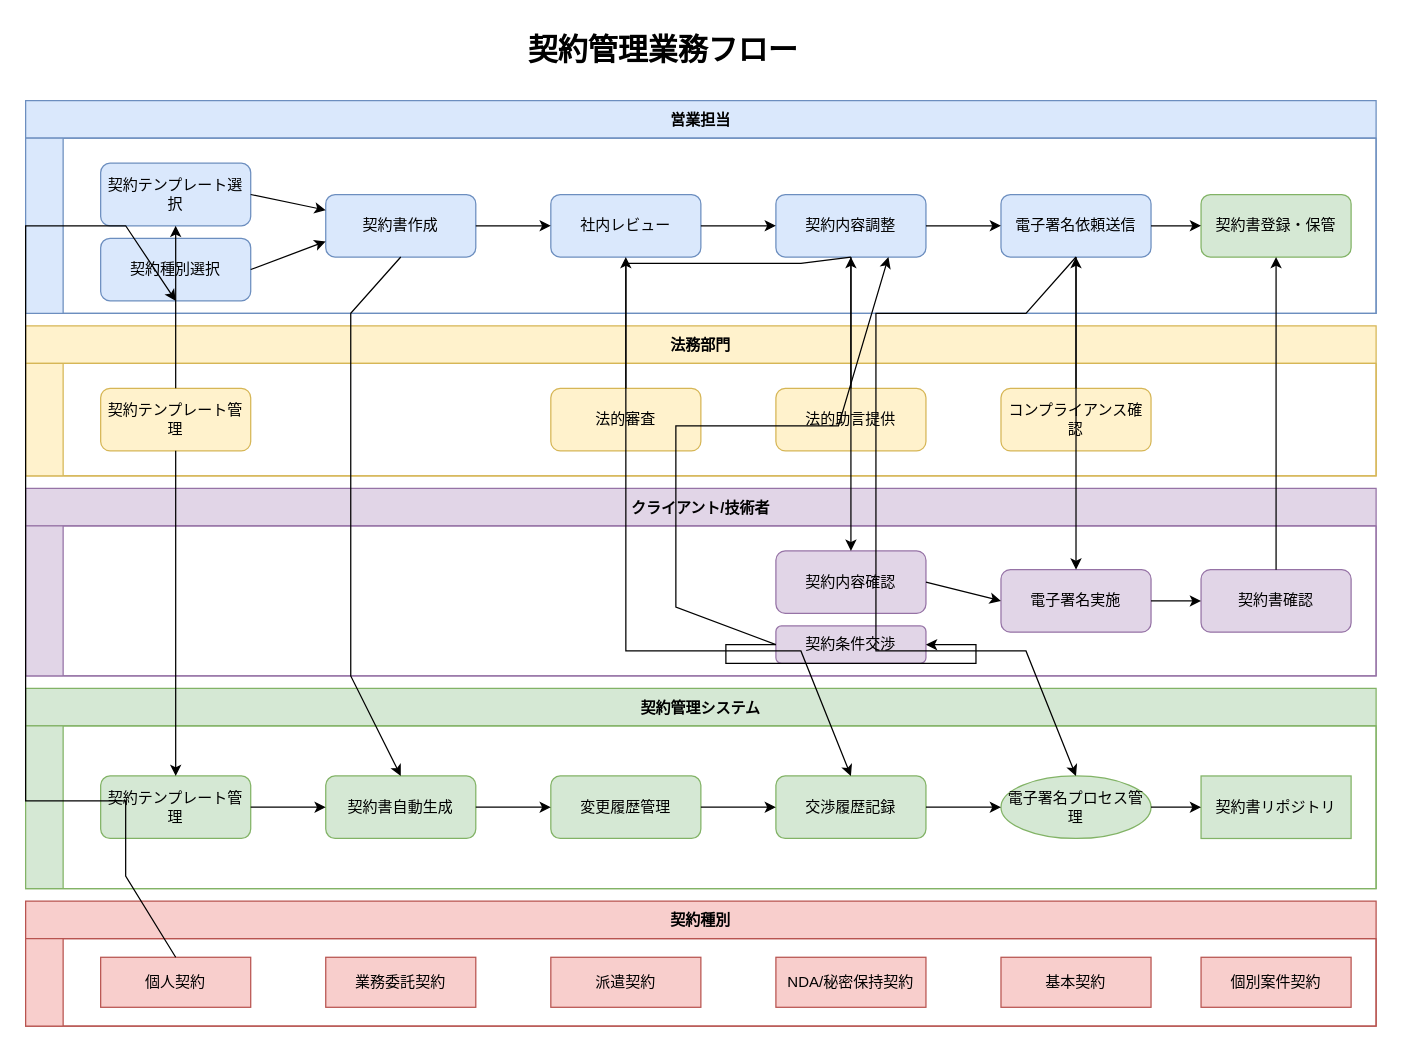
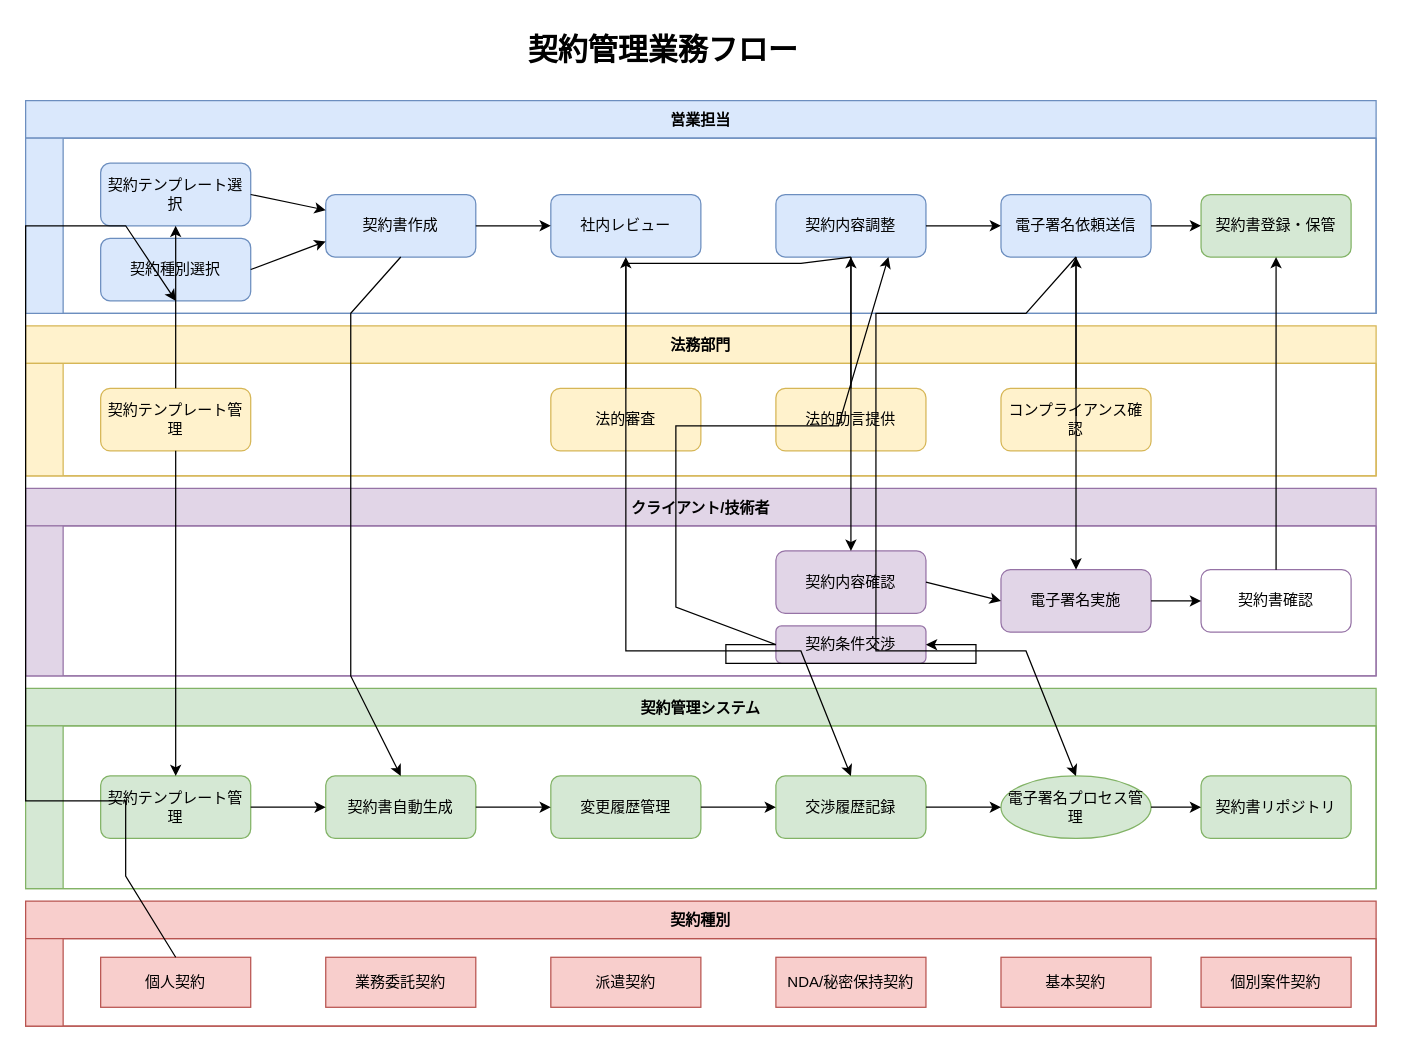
(734, 226) -> none
(1276, 601) -> (1276, 601)
(1276, 807) -> (1276, 807)
